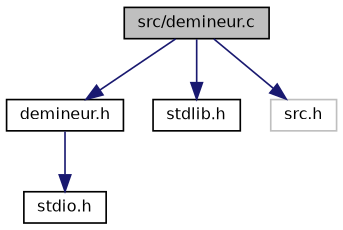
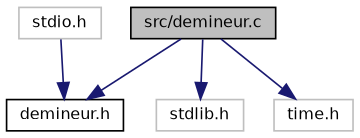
(197, 115) -> (200, 115)
(304, 115) -> (314, 115)
(65, 153) -> (62, 61)
(65, 207) -> (60, 23)
